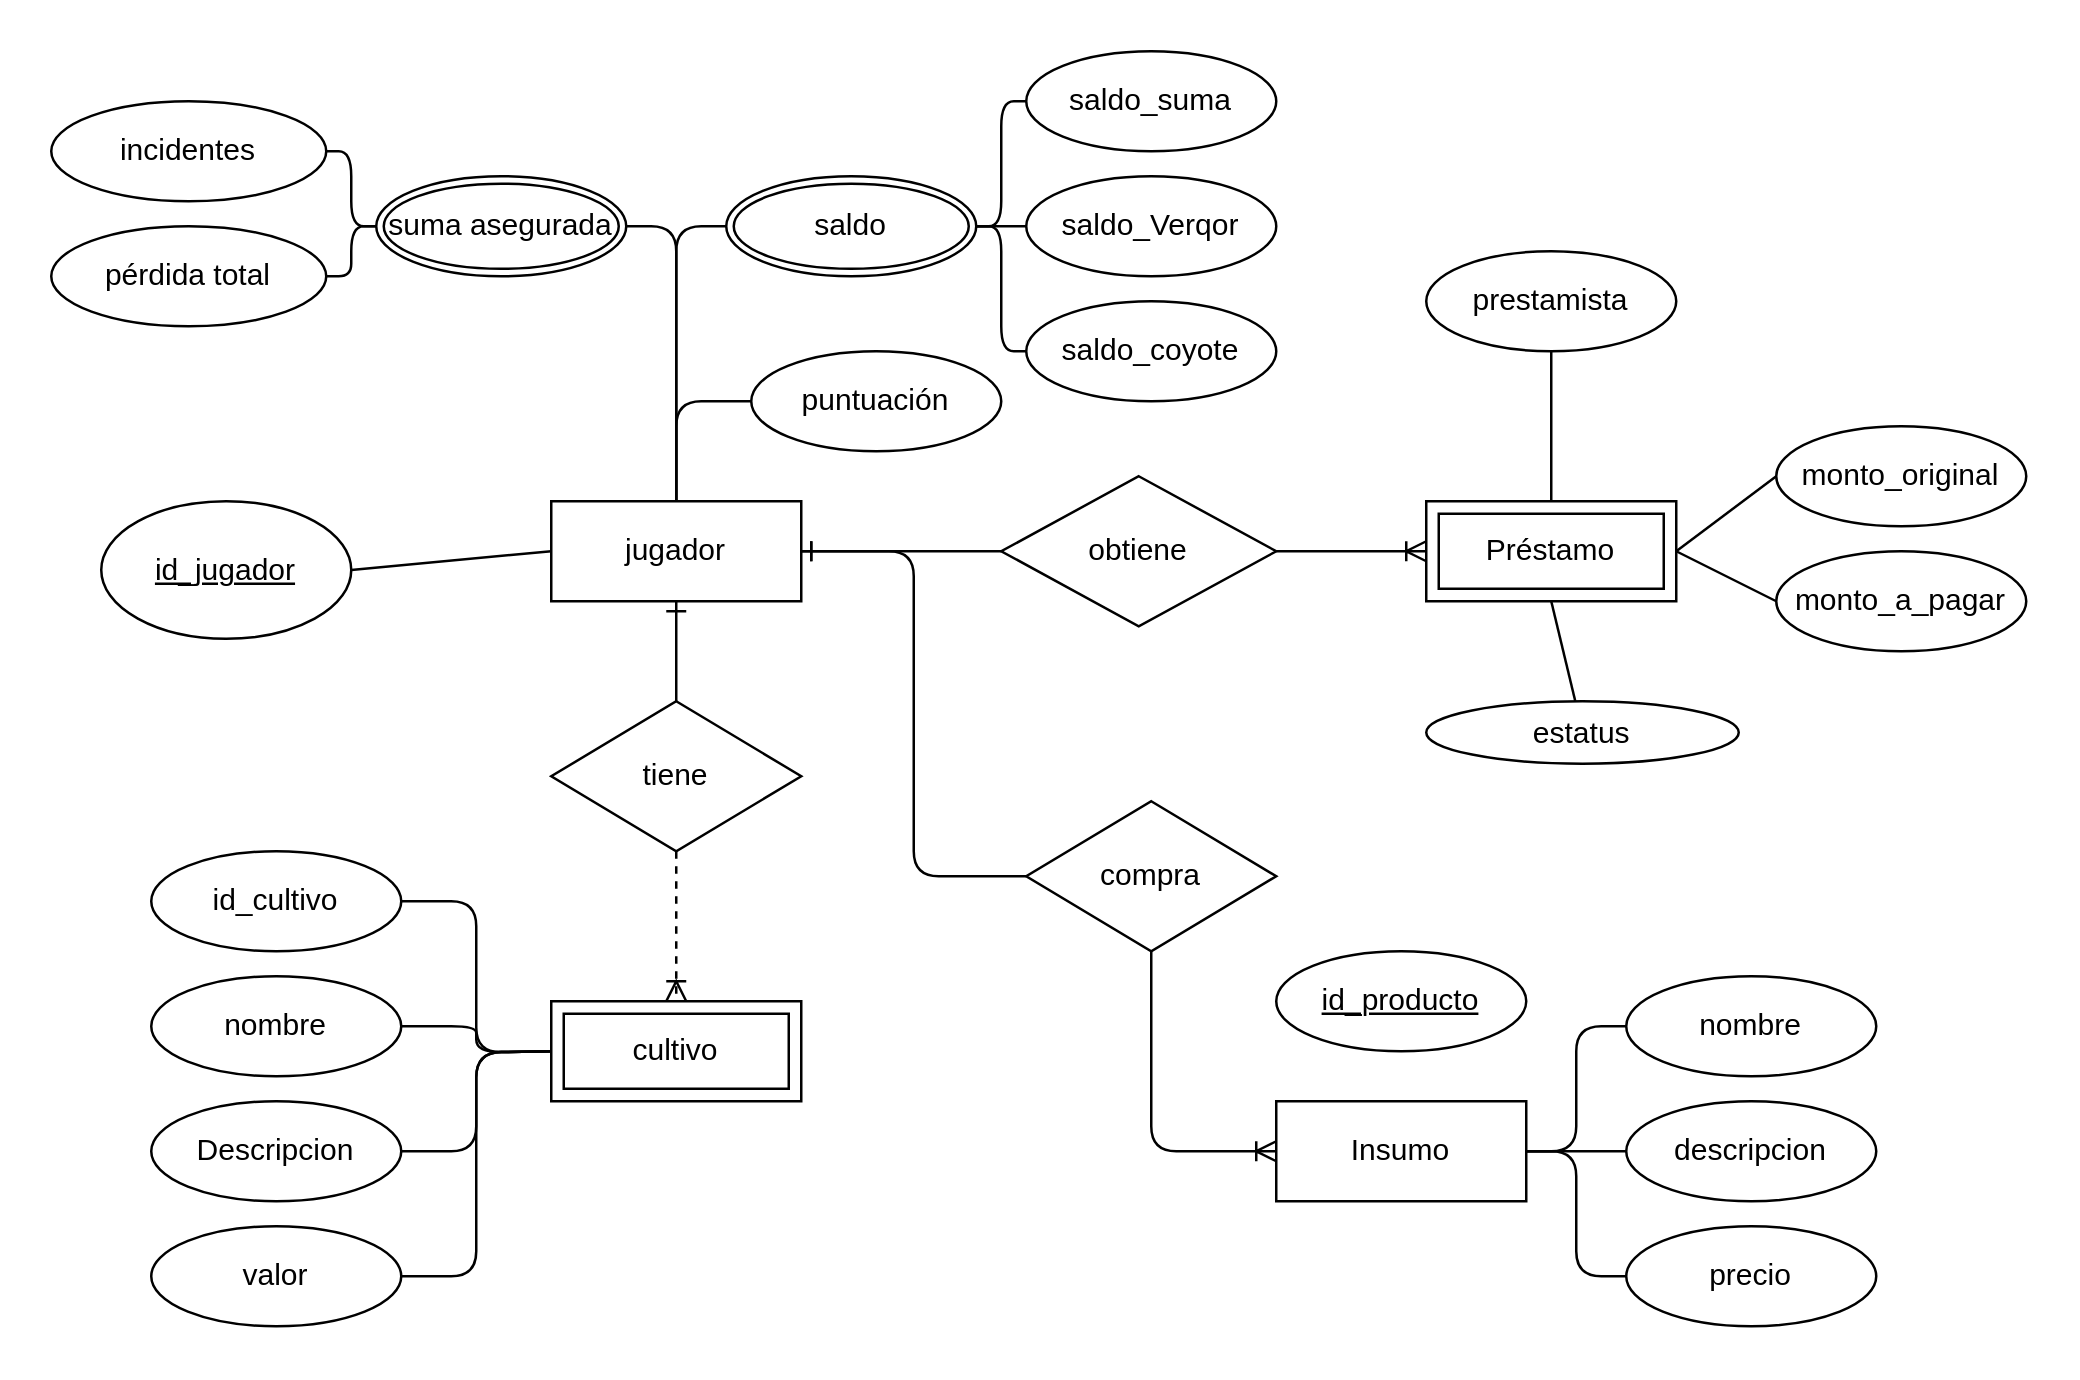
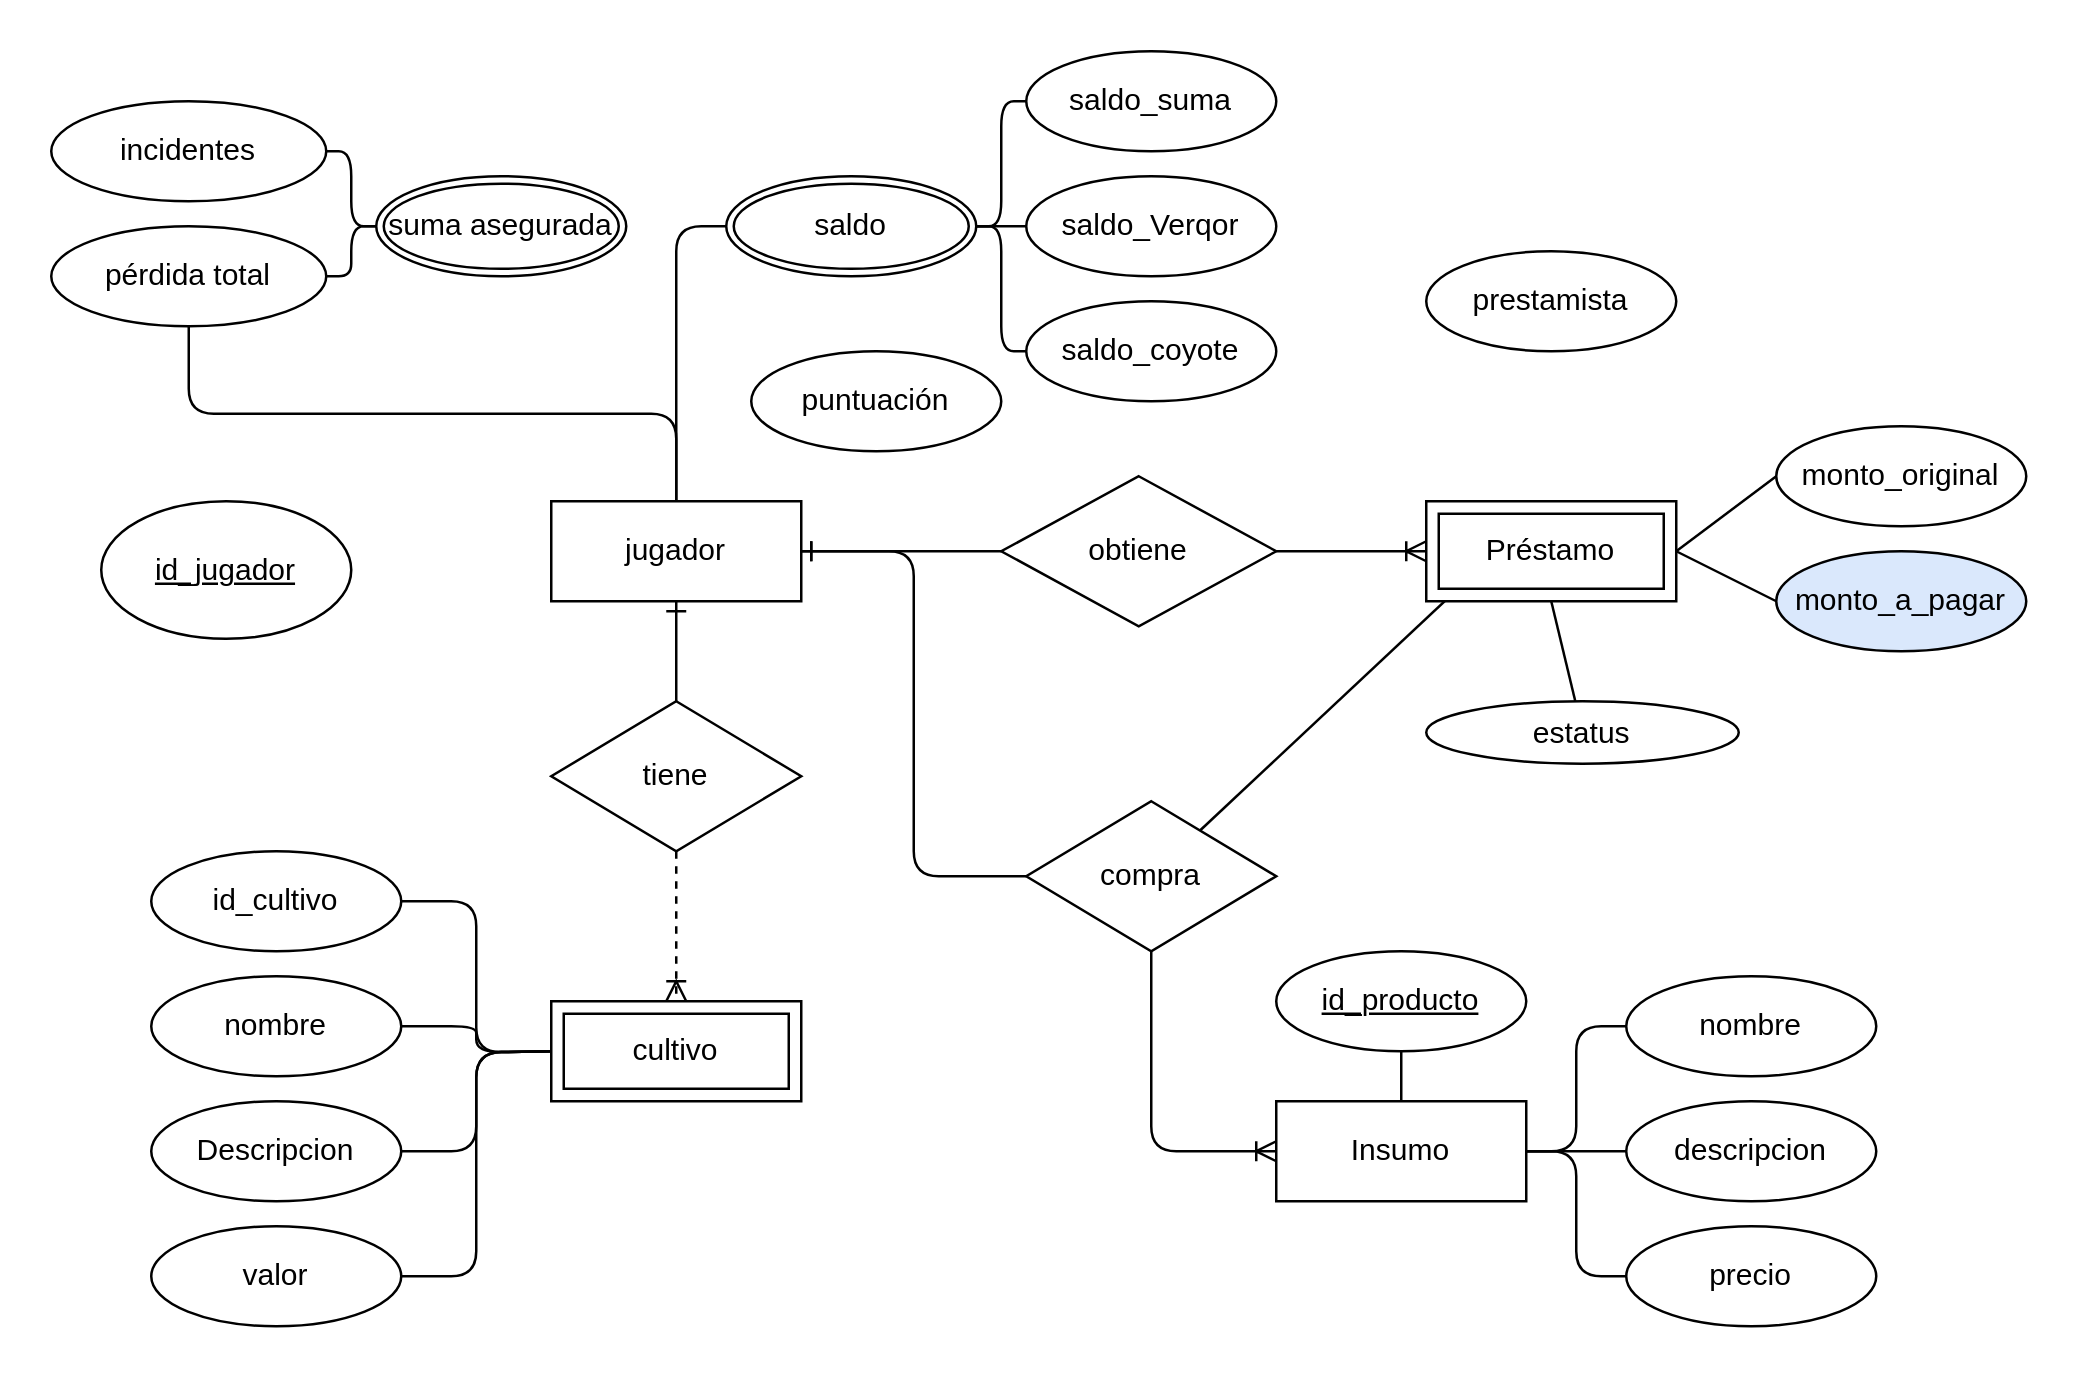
(650, 226) -> none
(715, 401) -> (394, 414)
(1551, 426) -> (1323, 716)
(451, 561) -> none
(1901, 601) -> (1901, 601)
none -> (1401, 1076)
